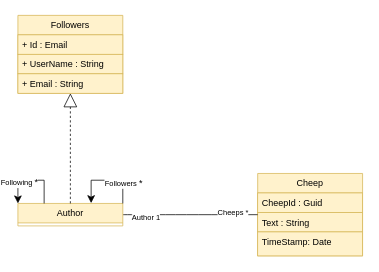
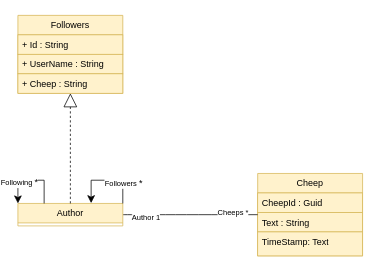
(45, 46) -> (49, 46)
(54, 85) -> (57, 85)
(296, 243) -> (296, 243)
